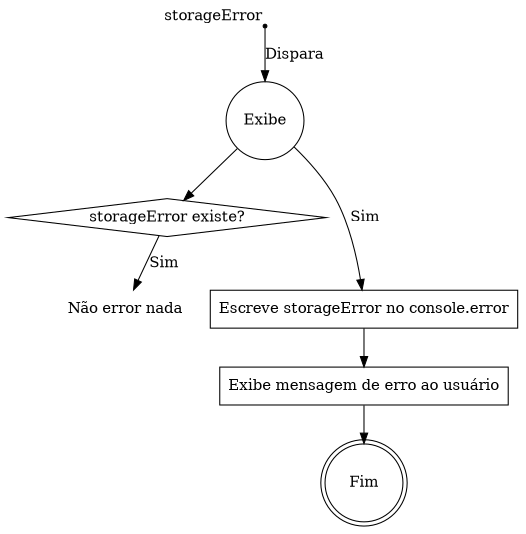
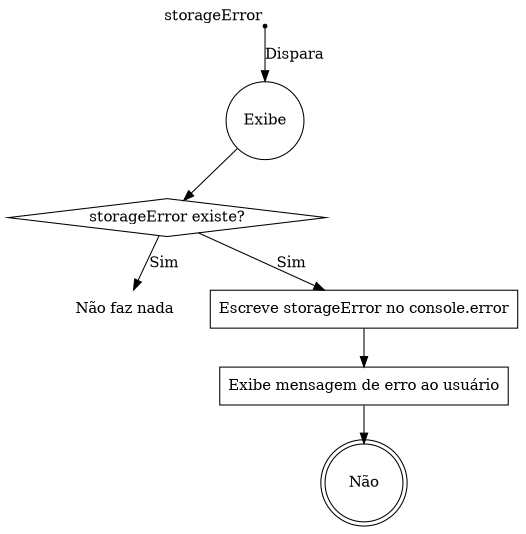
(340, 207) -> (256, 259)
(125, 309) -> (125, 309)
(364, 483) -> (364, 483)
